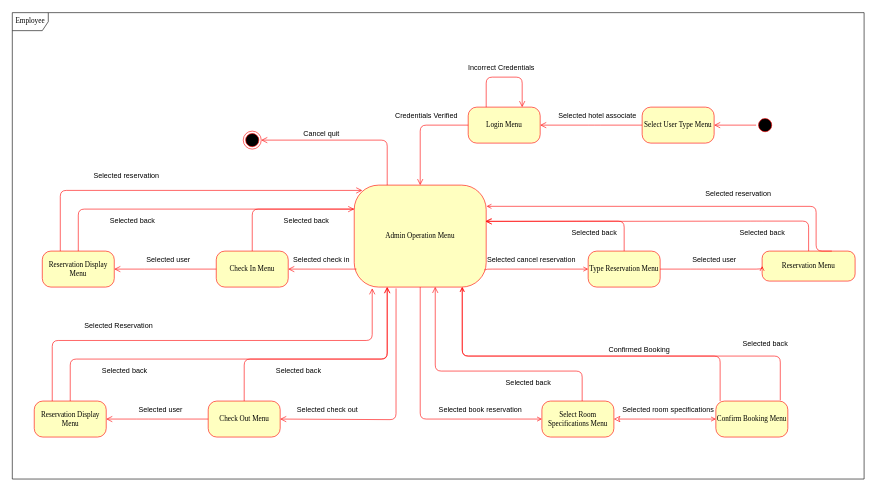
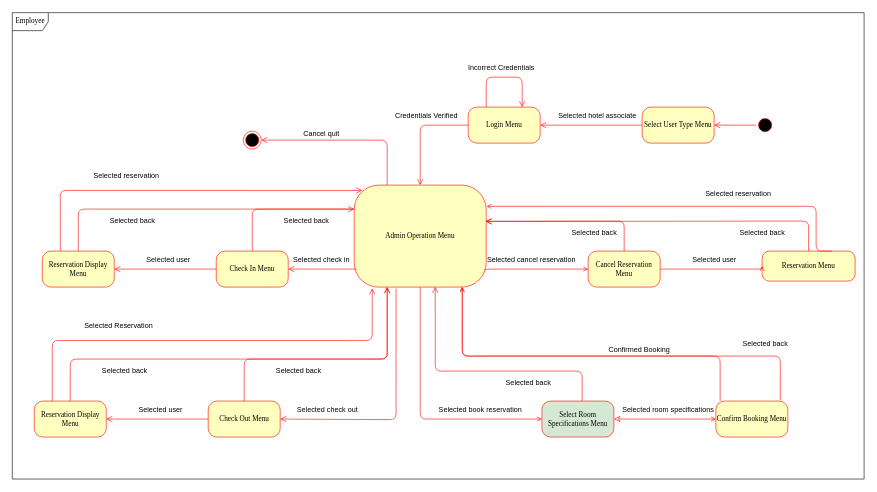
(624, 269) -> (624, 269)
(578, 419) -> (578, 419)
